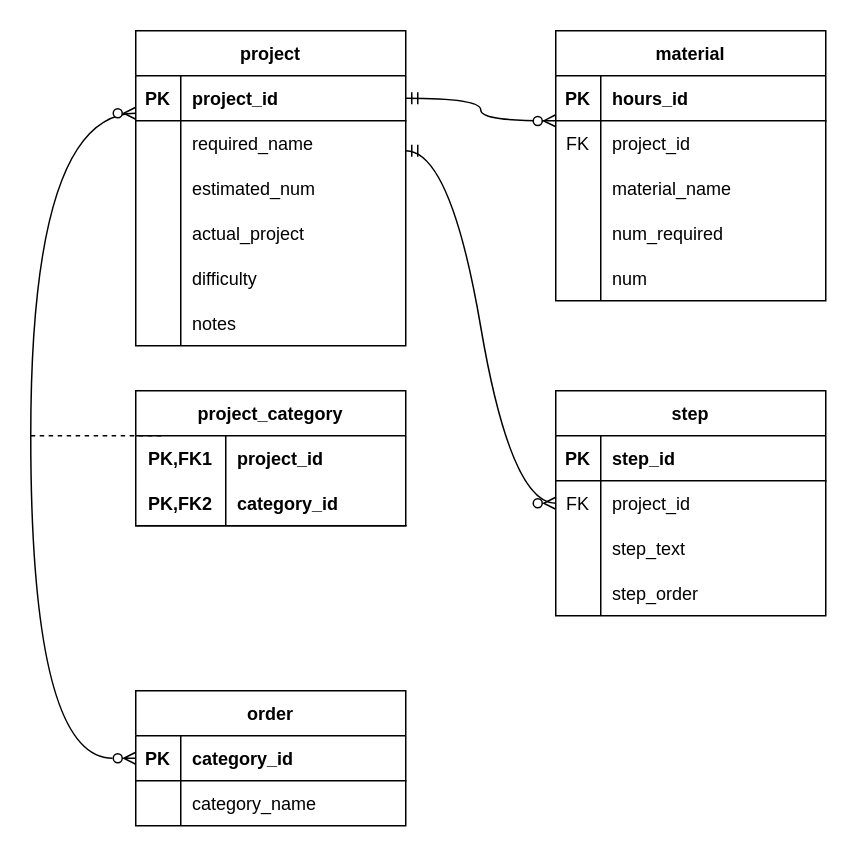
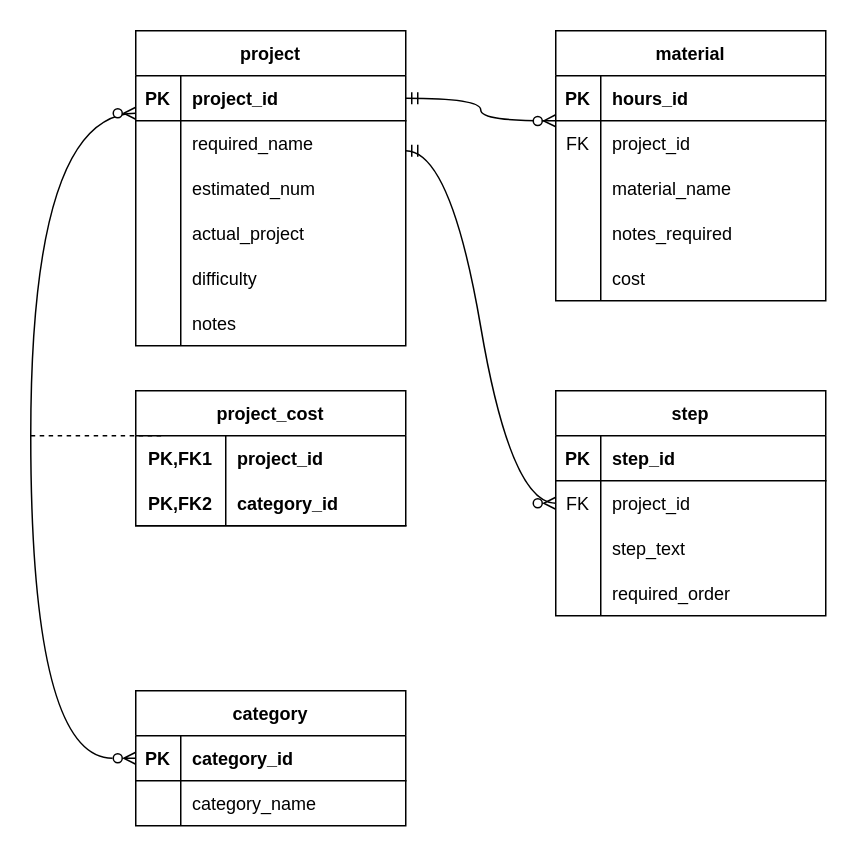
(670, 234) -> (680, 234)
(627, 279) -> (632, 279)
(270, 414) -> (270, 414)
(662, 594) -> (680, 594)
(270, 714) -> (270, 714)
